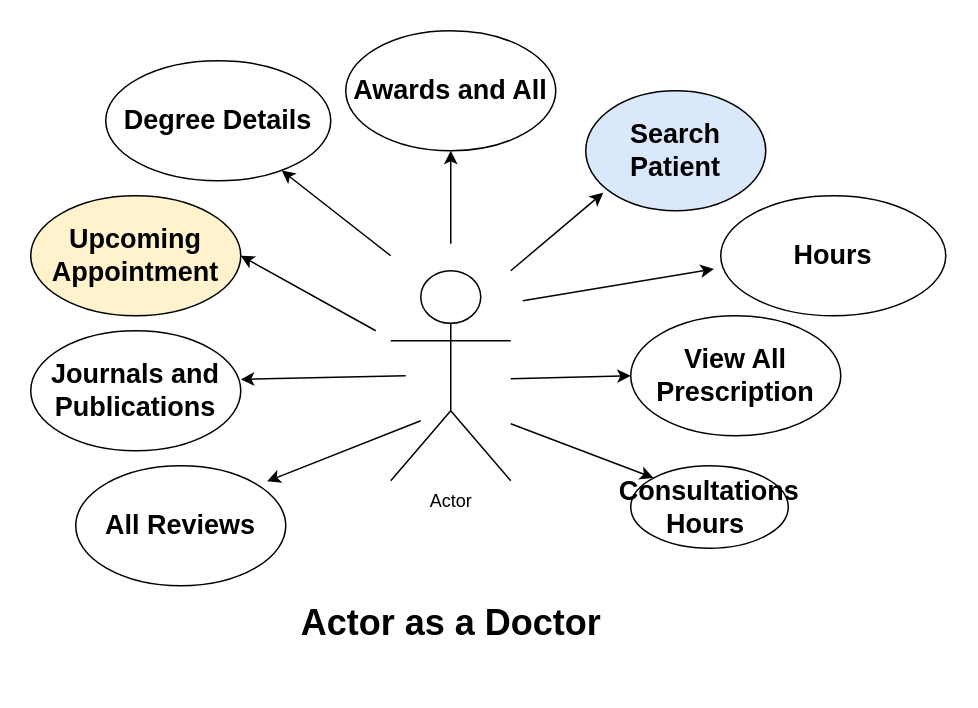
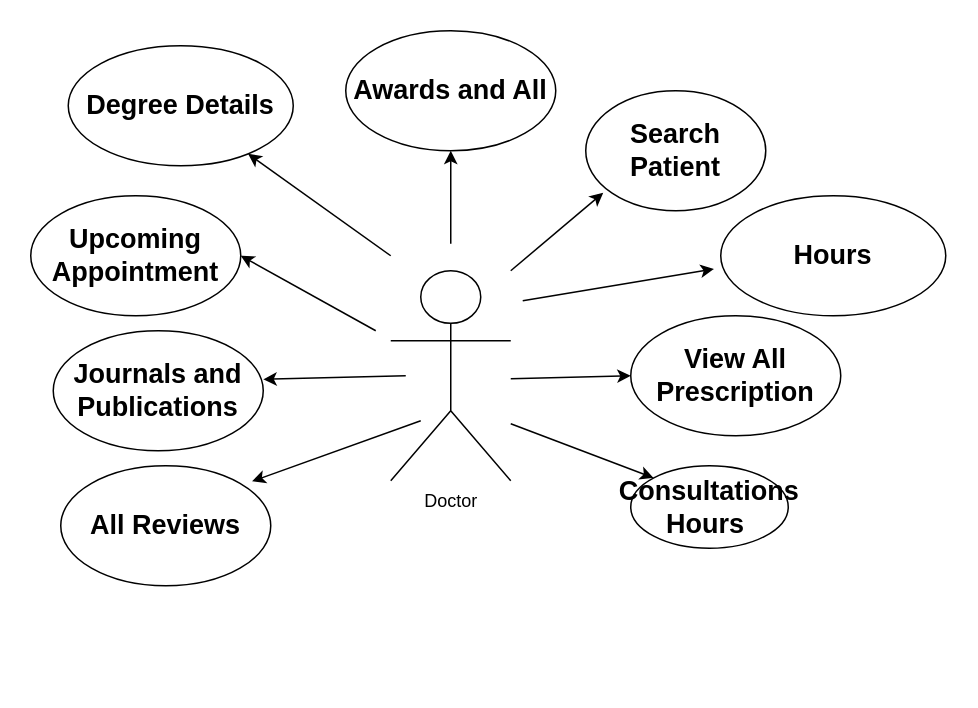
(218, 121) -> (181, 106)
(676, 151) -> (676, 151)
(136, 256) -> (136, 256)
(136, 391) -> (158, 391)
(452, 502) -> (452, 502)
(181, 526) -> (166, 526)
(451, 623) -> none
